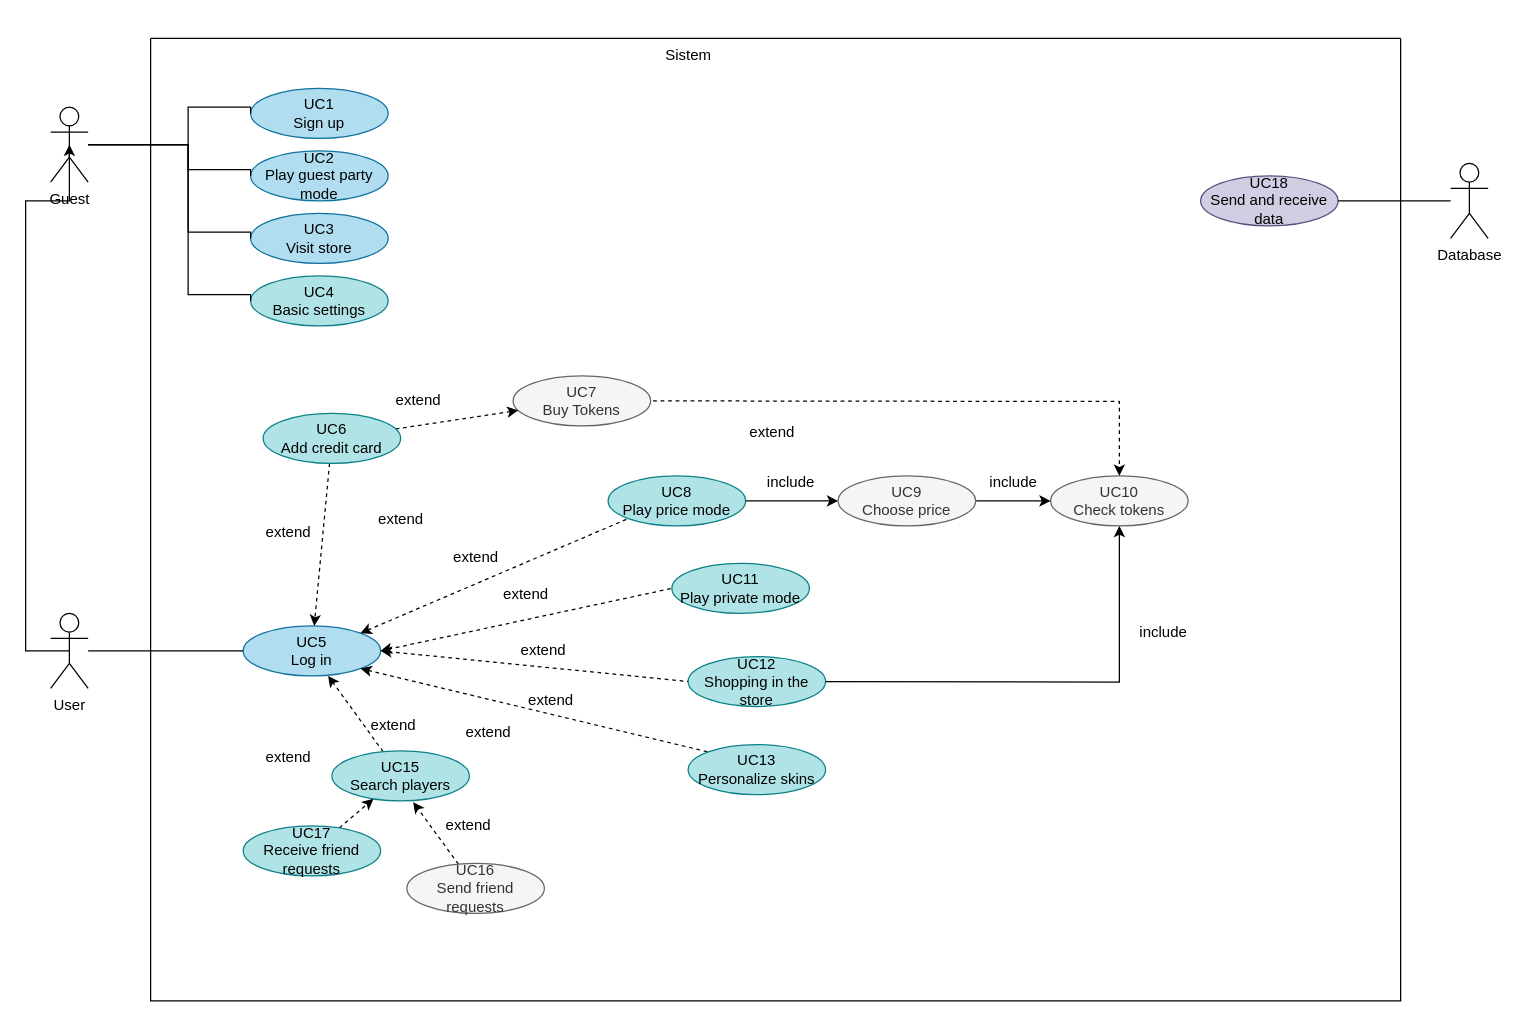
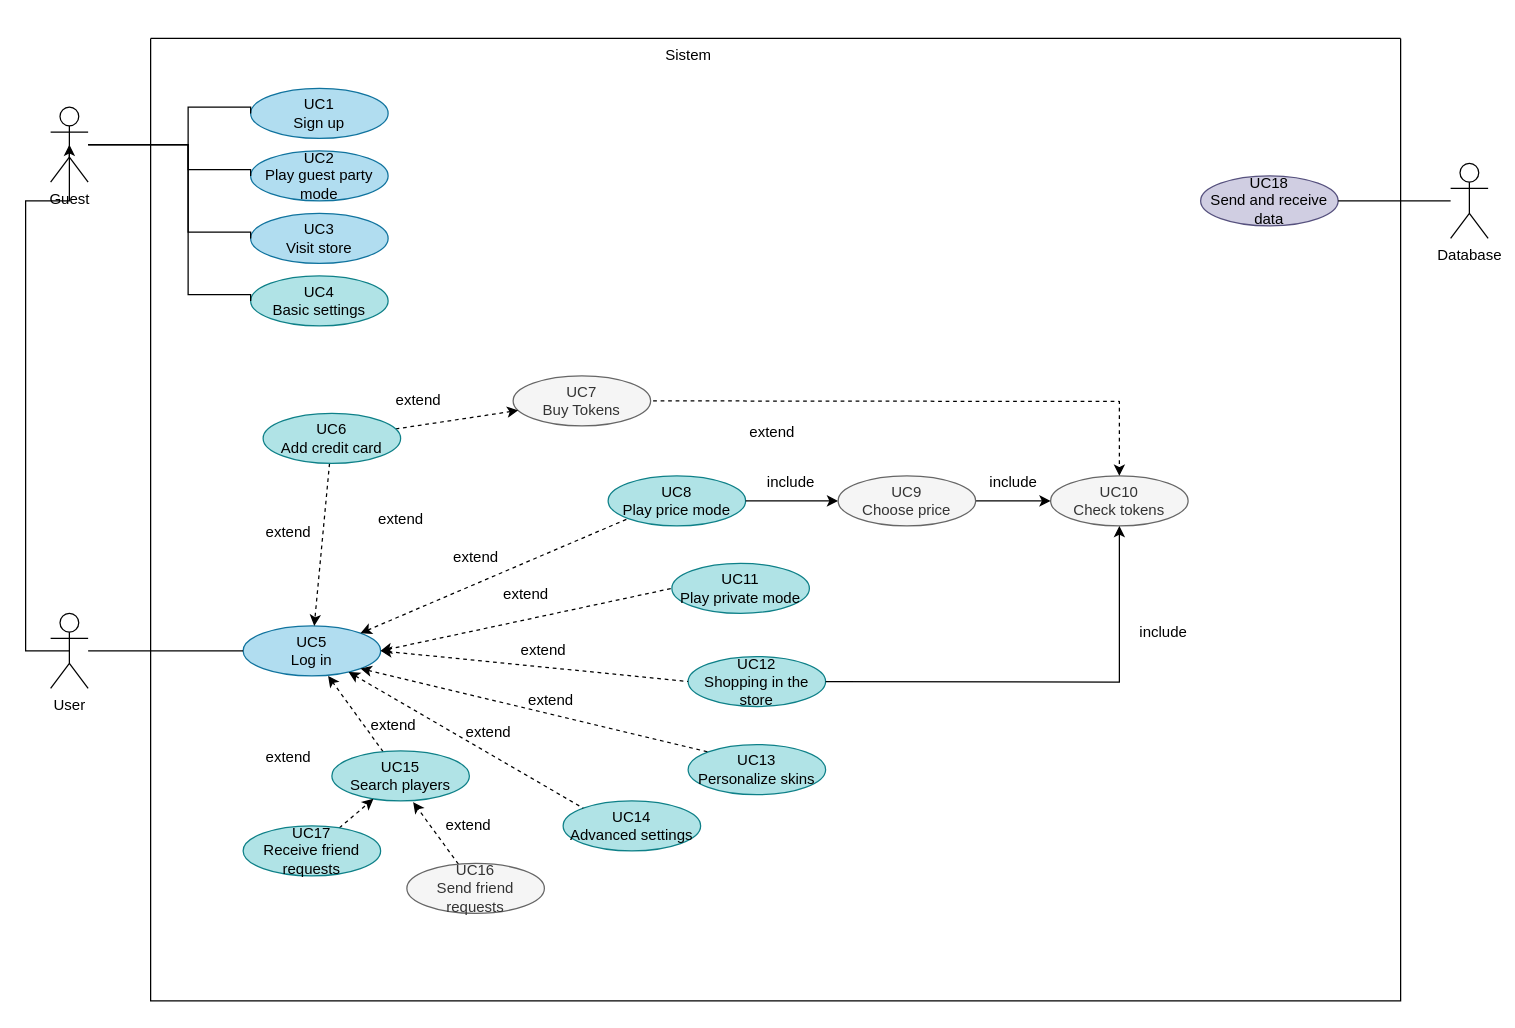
none -> (469, 742)
none -> (632, 826)
